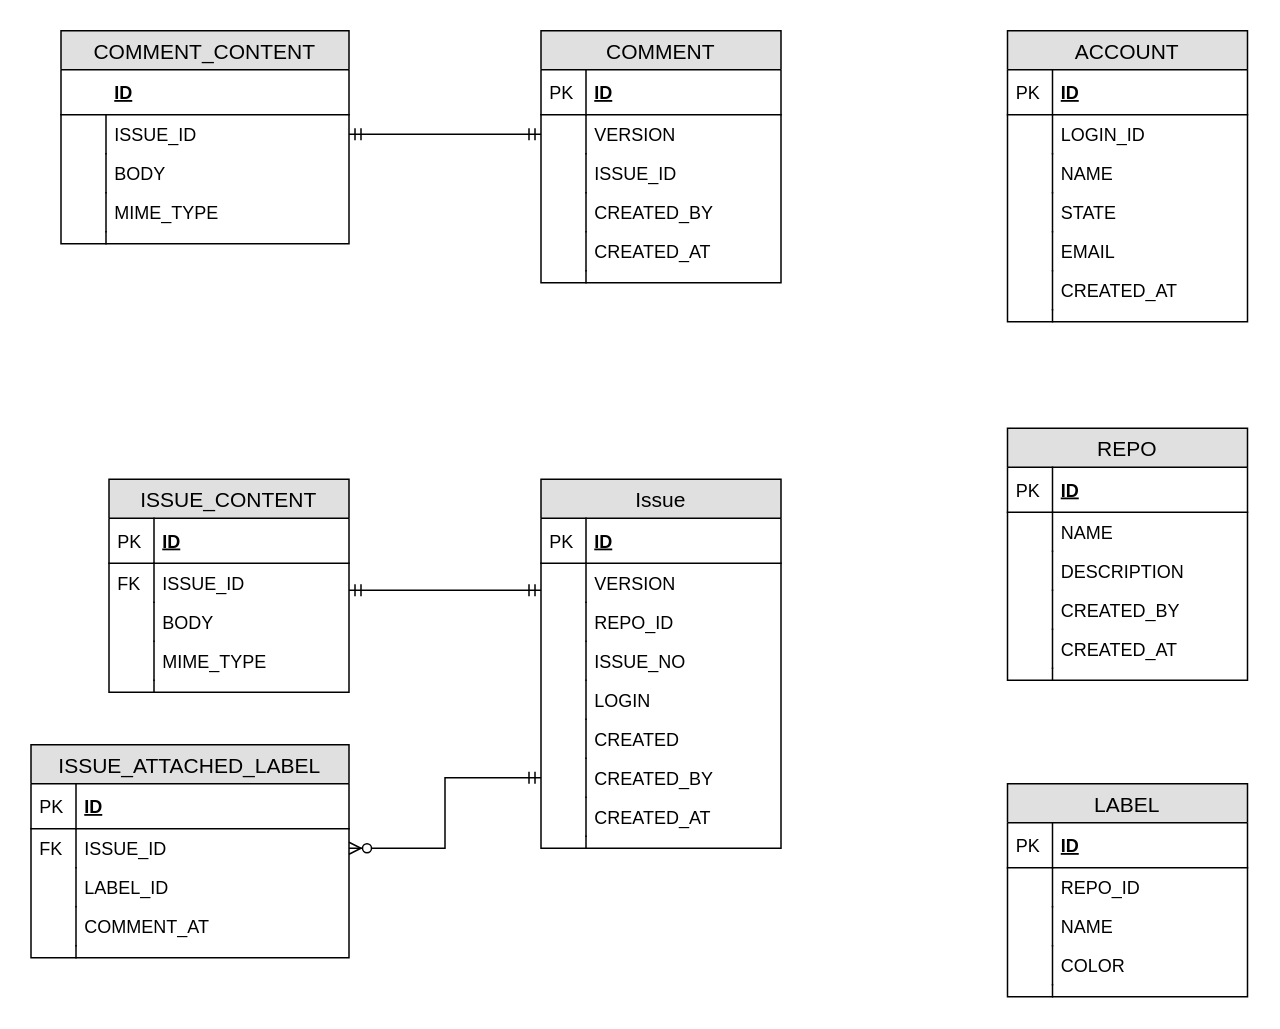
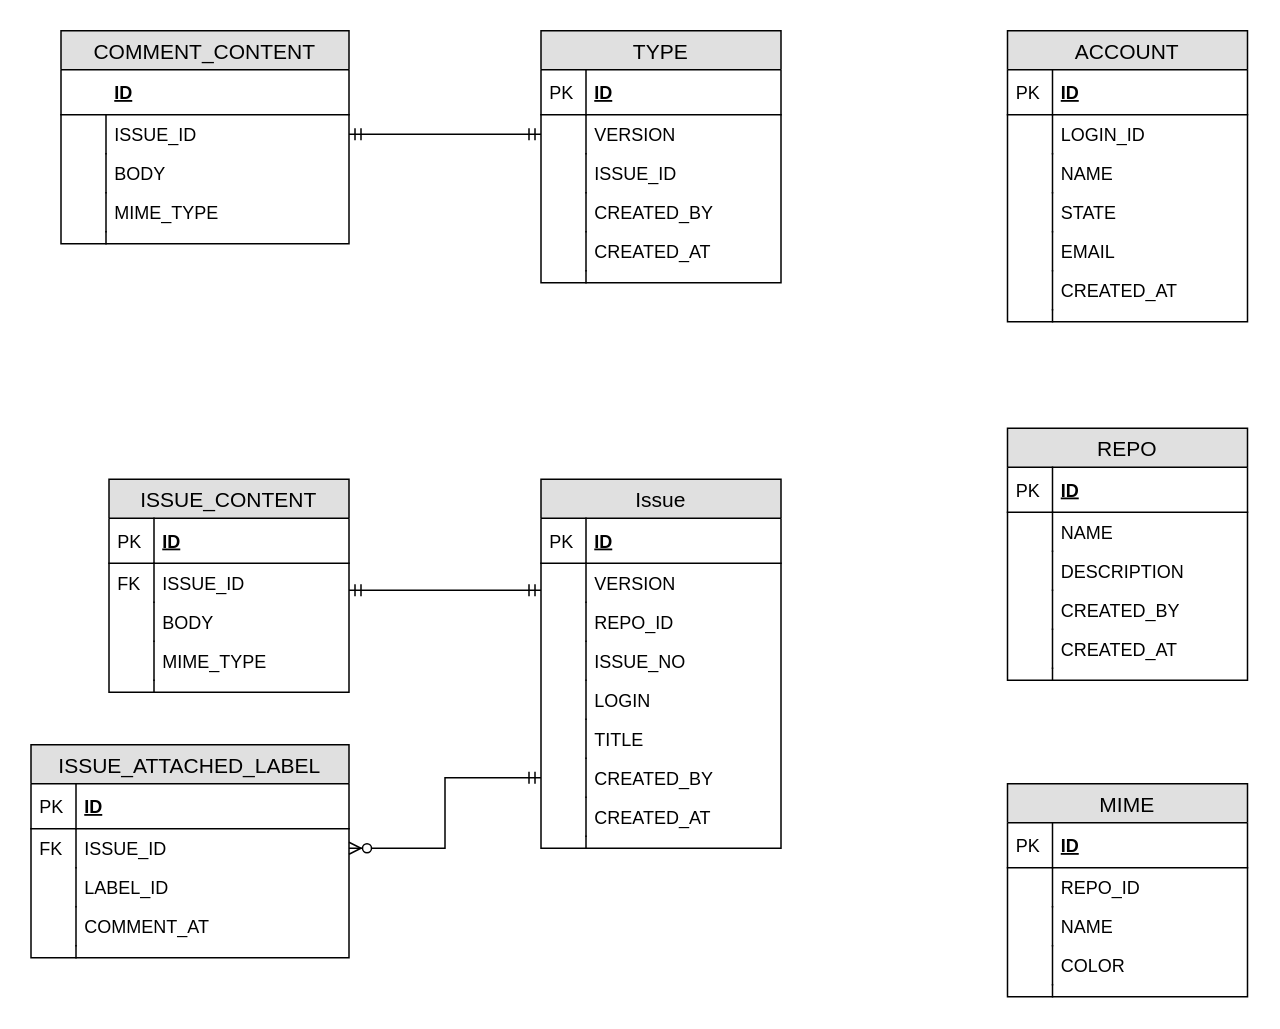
(660, 52) -> (660, 52)
(629, 740) -> (619, 740)
(1127, 805) -> (1127, 805)
